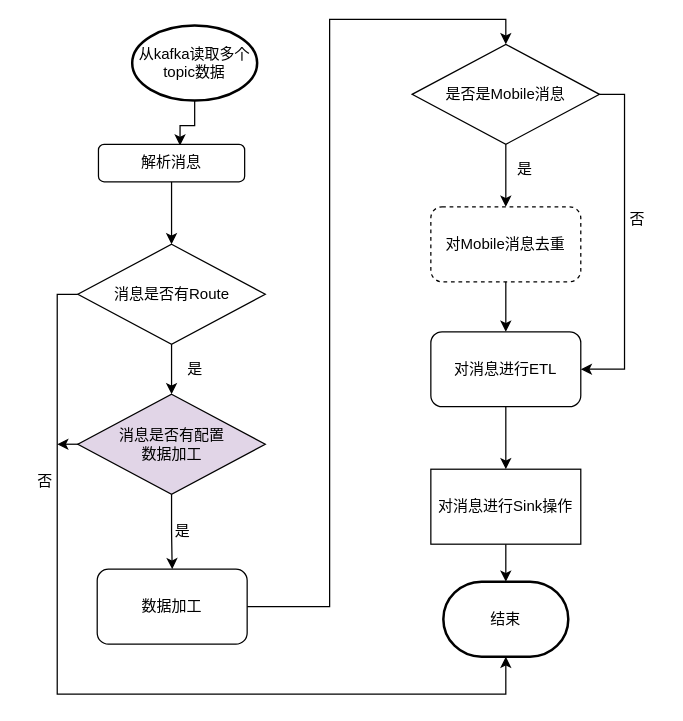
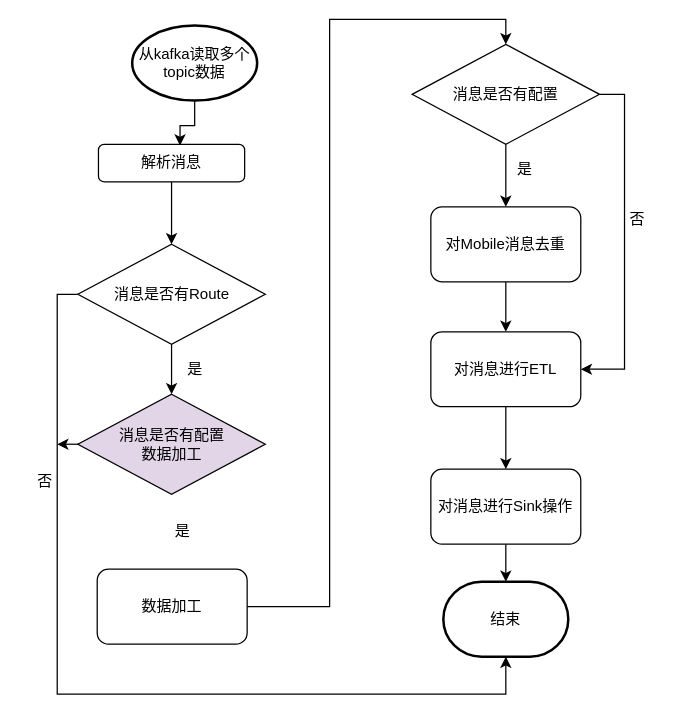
(506, 94) -> (506, 94)
(506, 244) -> (506, 244)
(506, 507) -> (506, 507)
(171, 528) -> none
